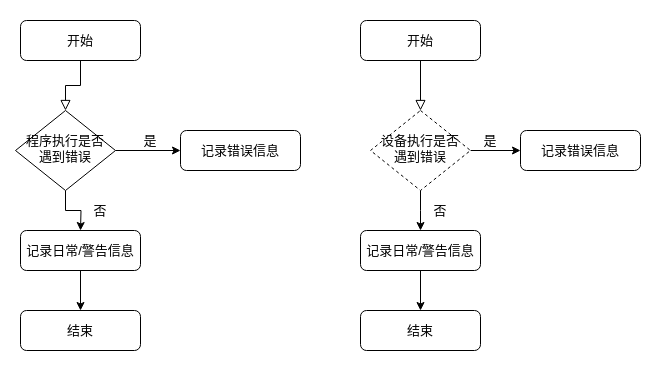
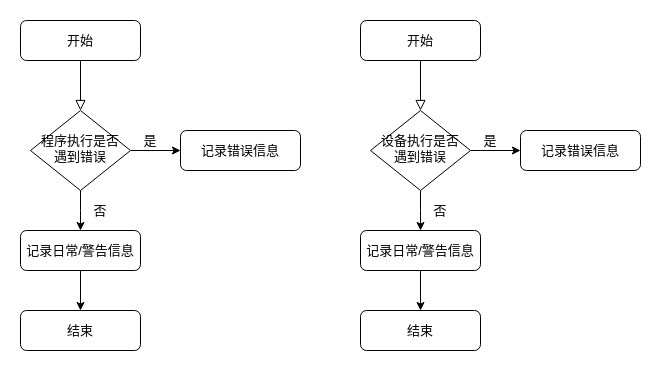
(66, 151) -> (81, 151)
(421, 151) -> (421, 151)
